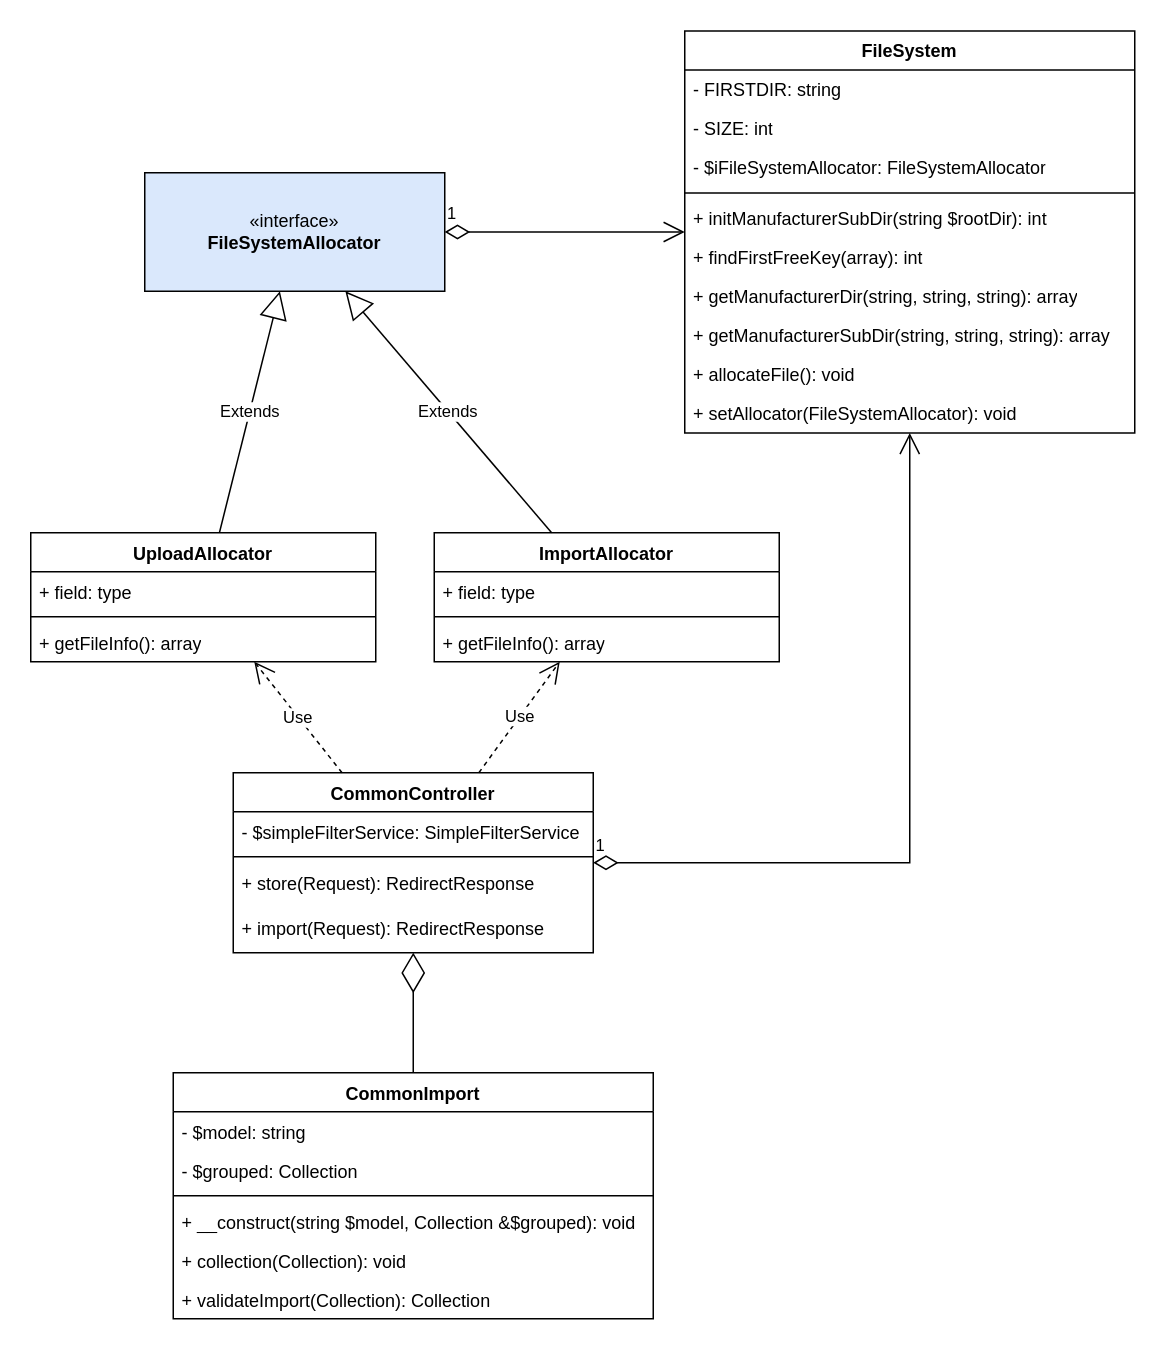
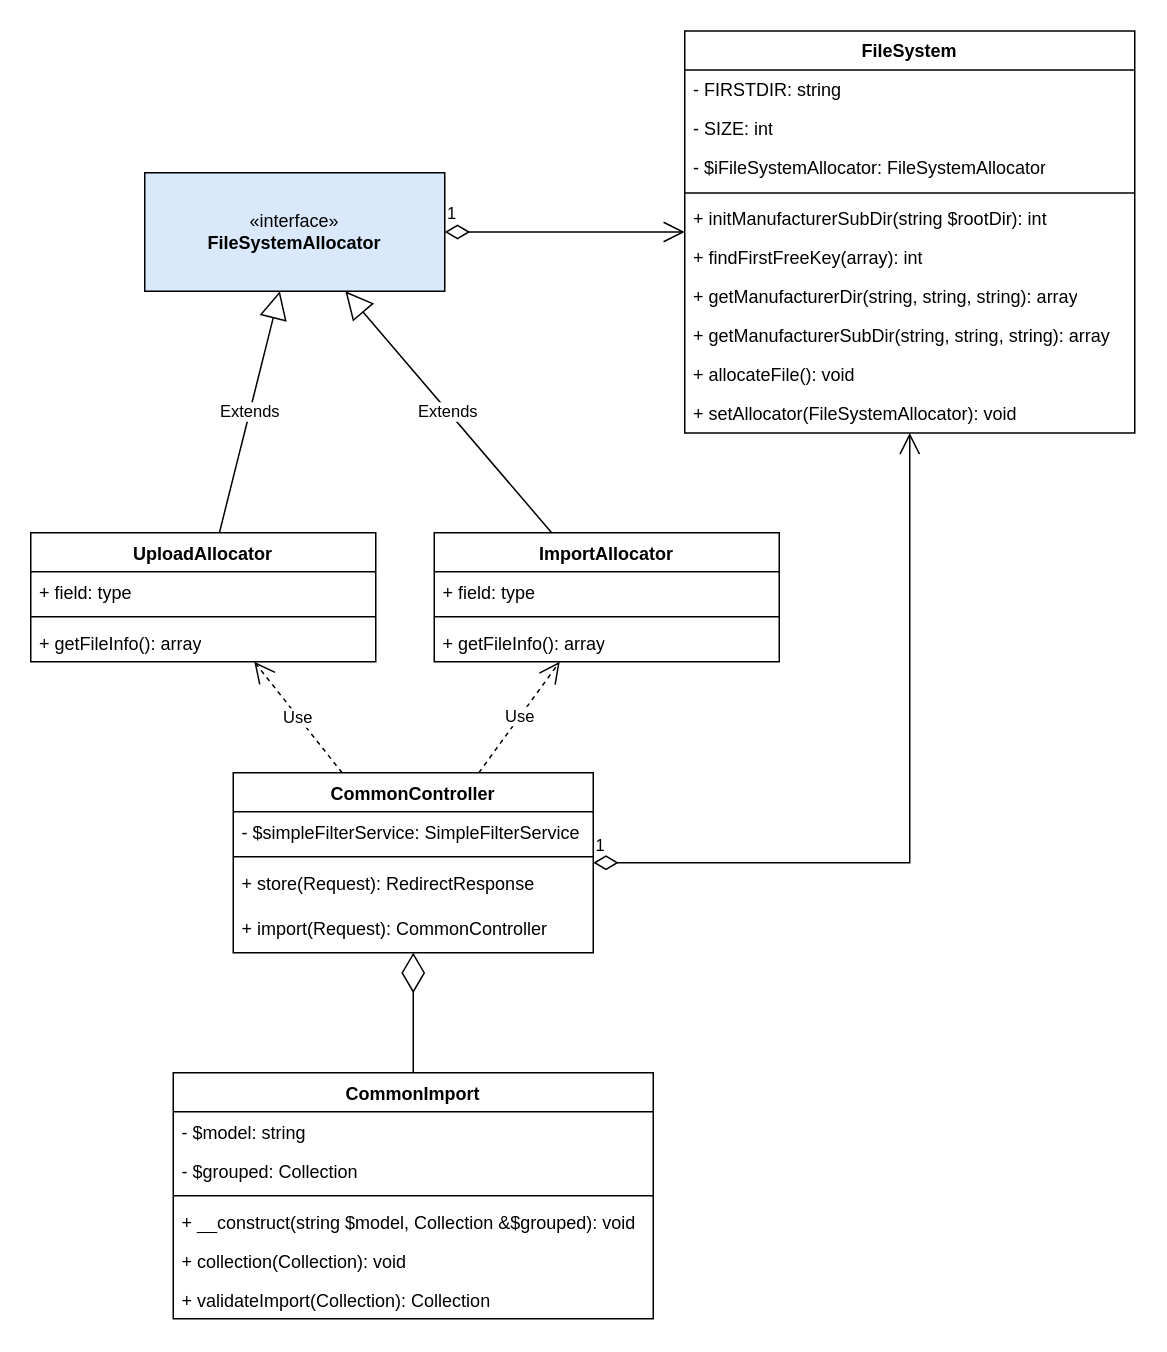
(407, 930) -> (405, 930)
